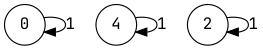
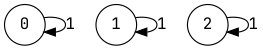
(116, 25) -> (116, 25)
